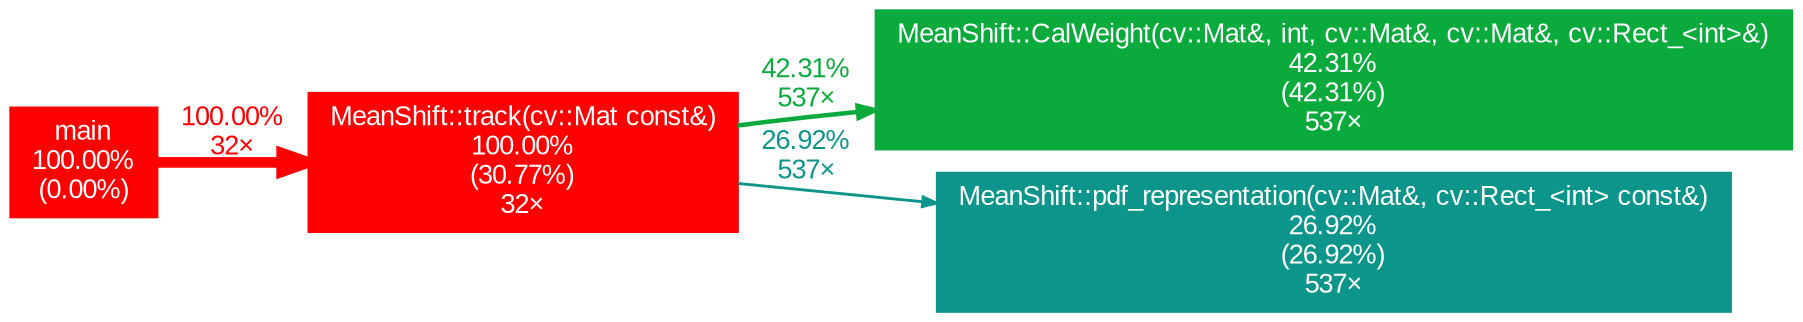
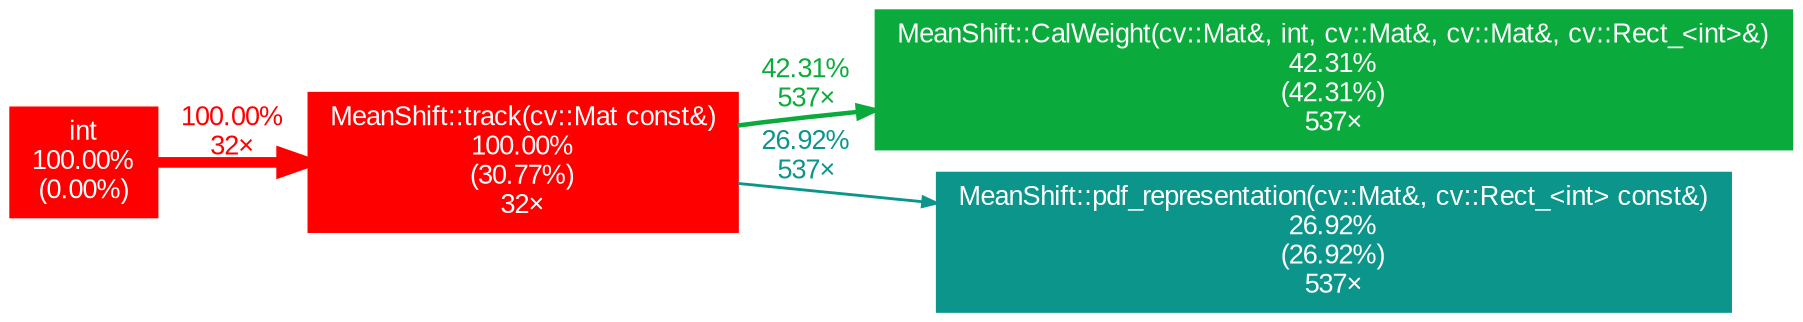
(84, 162) -> (84, 162)
